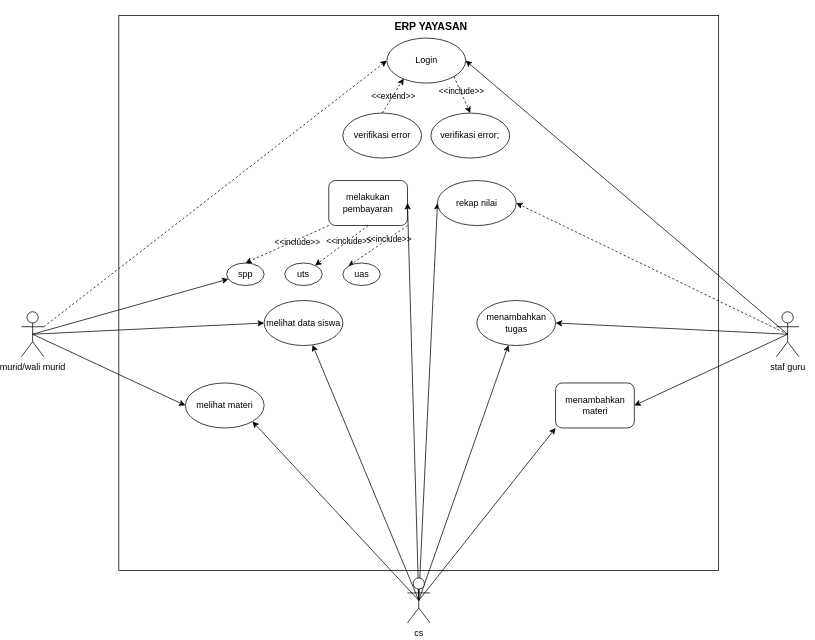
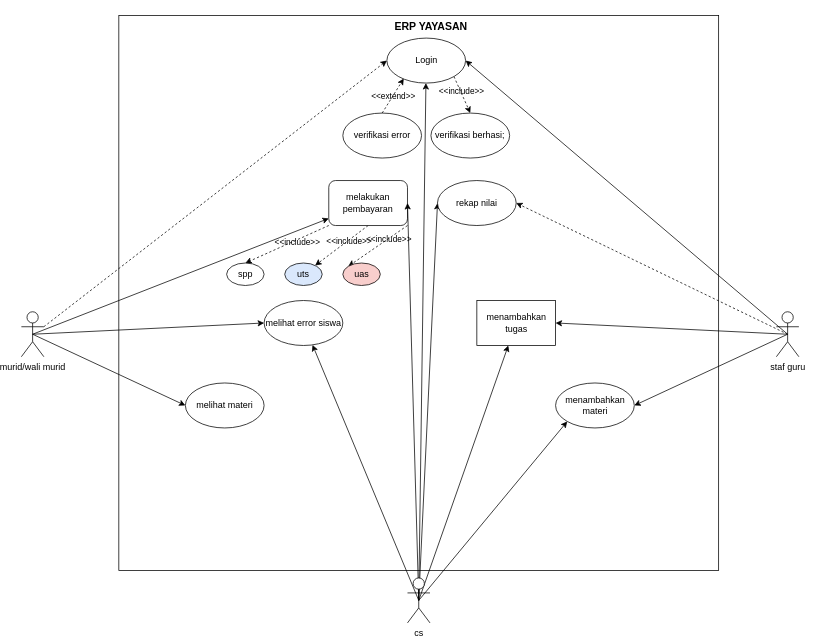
(470, 135) -> (470, 135)
(304, 274) -> (304, 274)
(362, 274) -> (362, 274)
(132, 306) -> (184, 275)
(304, 323) -> (304, 323)
(516, 323) -> (516, 323)
(595, 405) -> (595, 405)
(336, 511) -> (421, 474)
